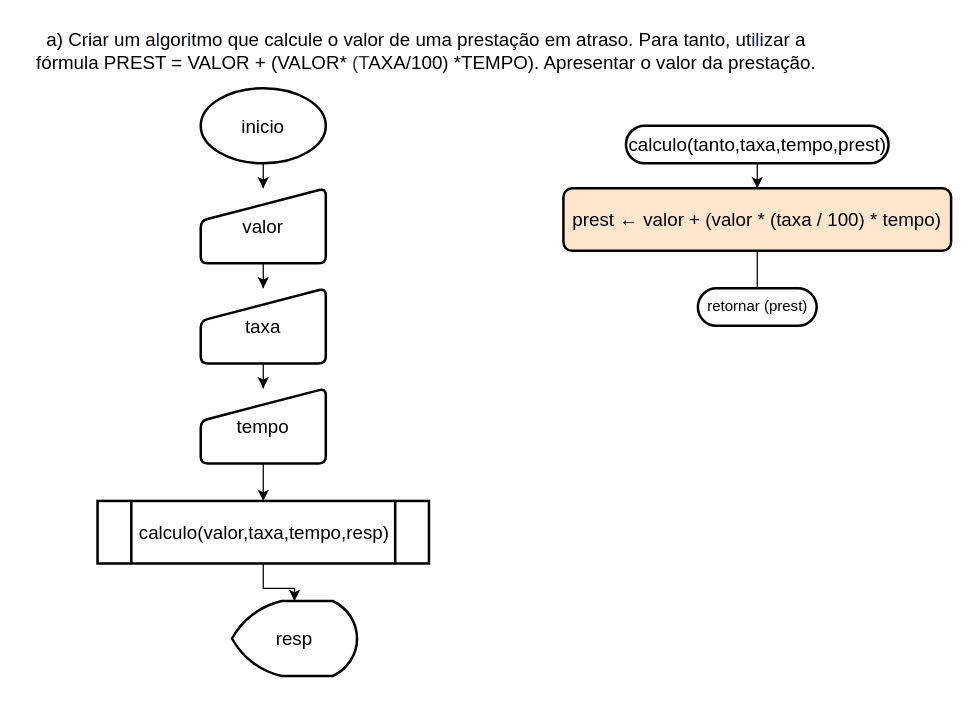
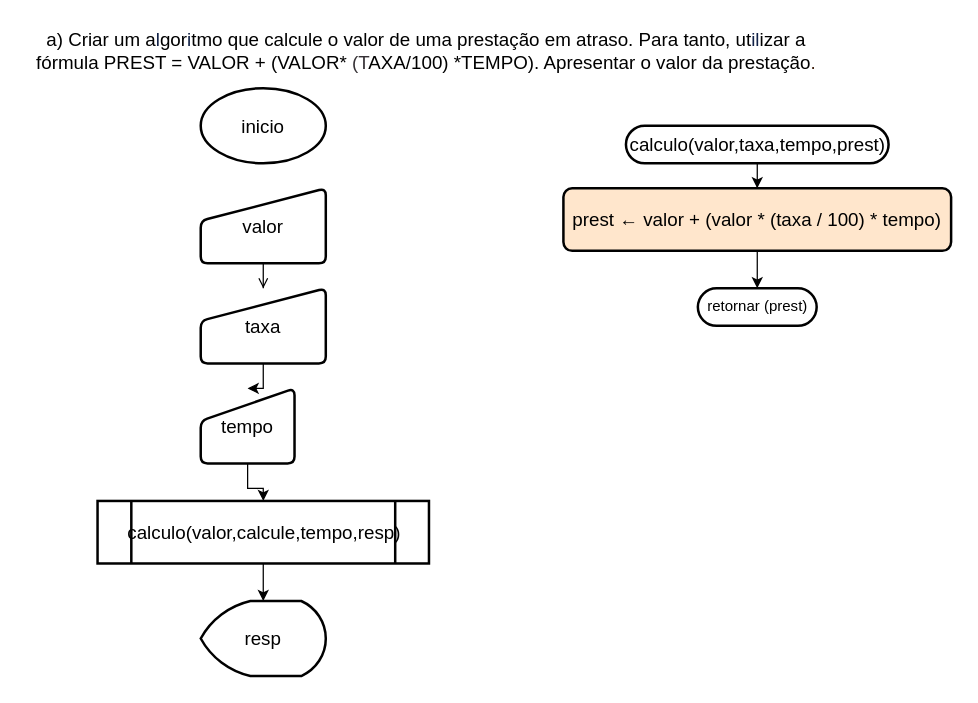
(758, 144) -> (758, 144)
(263, 180) -> none
(263, 278) -> (263, 280)
(757, 281) -> (757, 278)
(263, 426) -> (248, 426)
(264, 532) -> (264, 532)
(294, 638) -> (263, 638)
